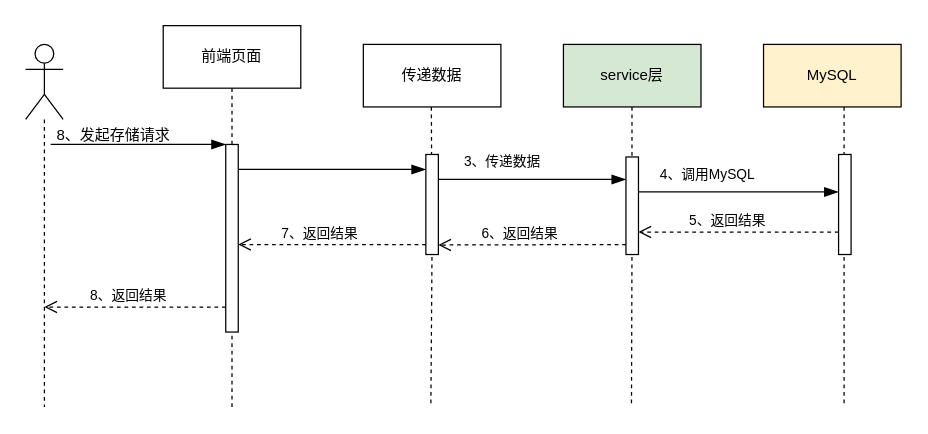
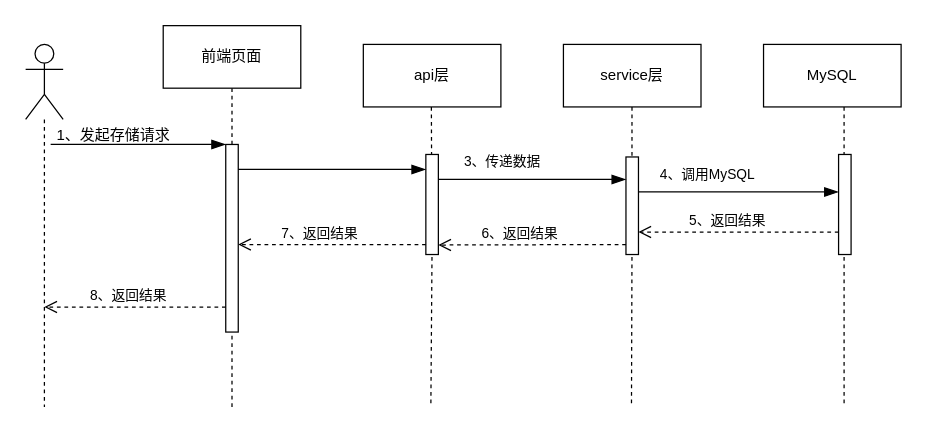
(432, 76) -> (432, 76)
(632, 76) -> (632, 76)
(832, 76) -> (832, 76)
(114, 136) -> (114, 136)
